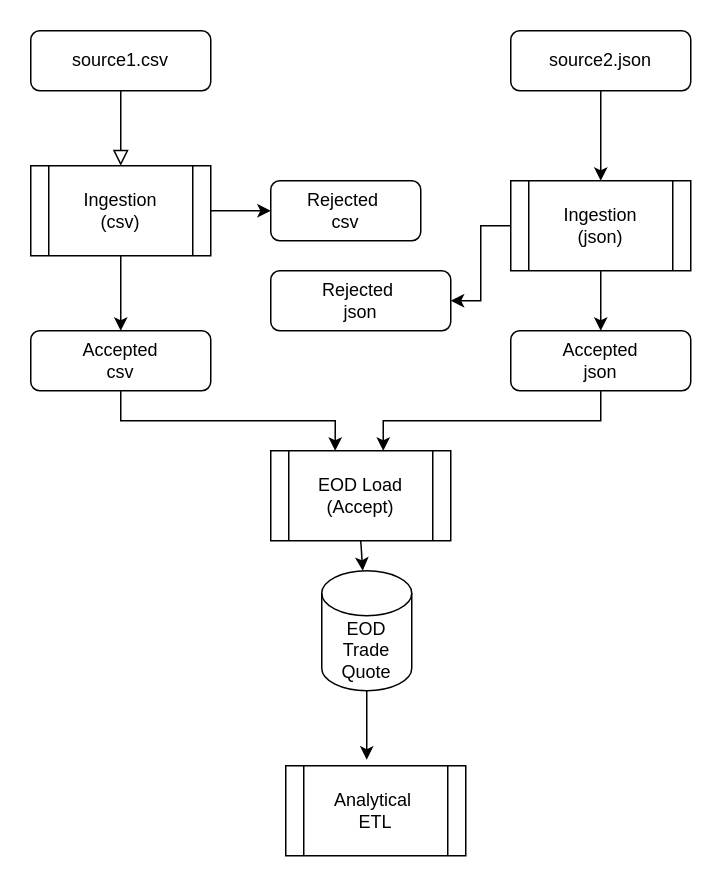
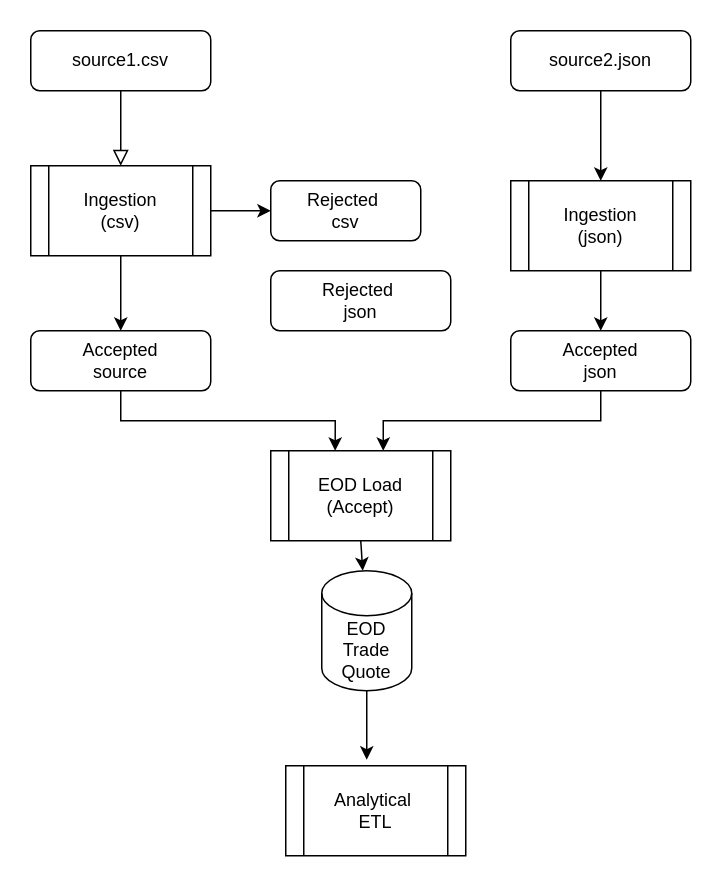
(481, 258) -> none
(121, 361) -> (121, 361)
